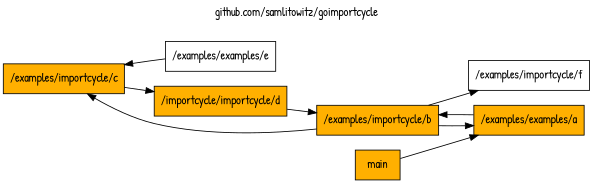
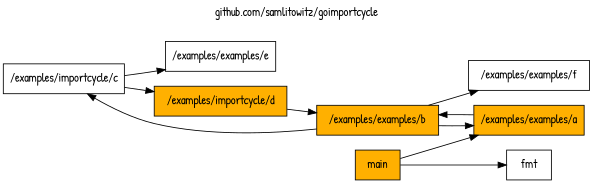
(149, 61) -> (141, 73)
(529, 75) -> (529, 75)
(64, 79) -> (64, 79)
(221, 101) -> (221, 101)
(378, 120) -> (378, 120)
none -> (529, 165)
